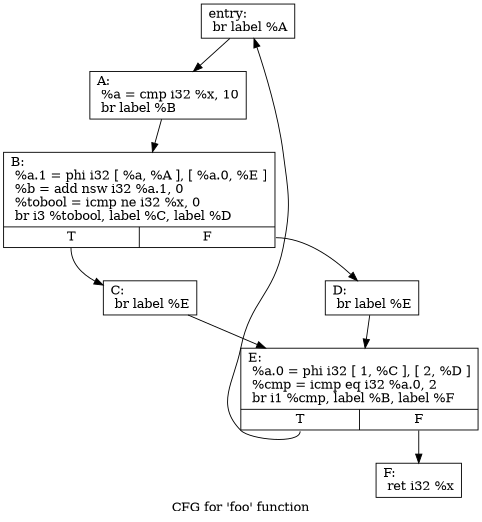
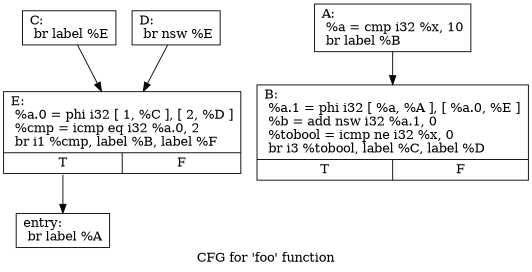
(215, 52) -> none
(316, 249) -> none
(78, 268) -> none
(372, 304) -> (176, 34)
(419, 480) -> none
